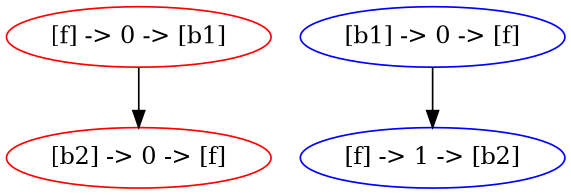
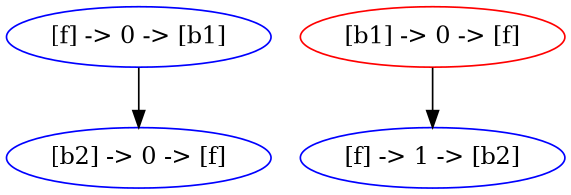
(139, 37) -> (139, 37)
(433, 37) -> (433, 37)
(139, 158) -> (139, 158)
